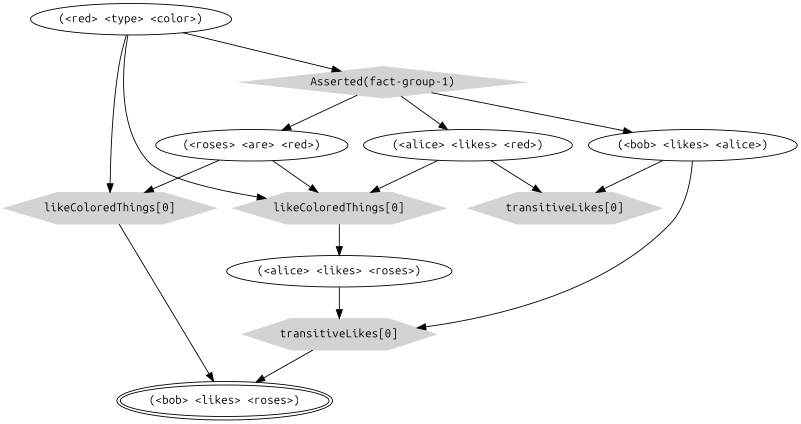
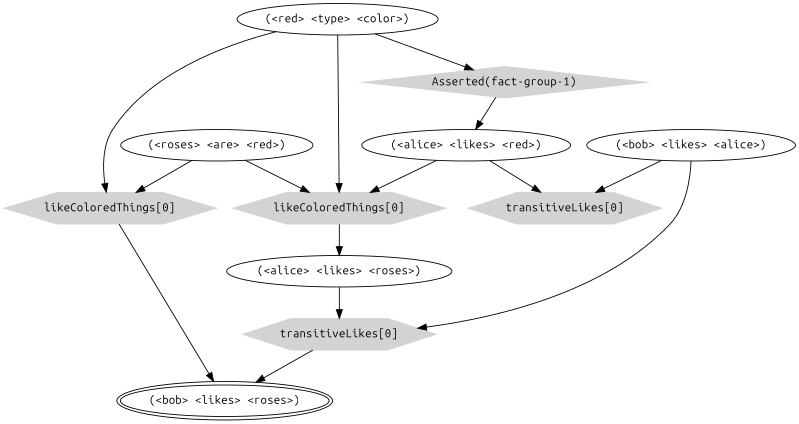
(324, 111) -> none
(527, 112) -> none
